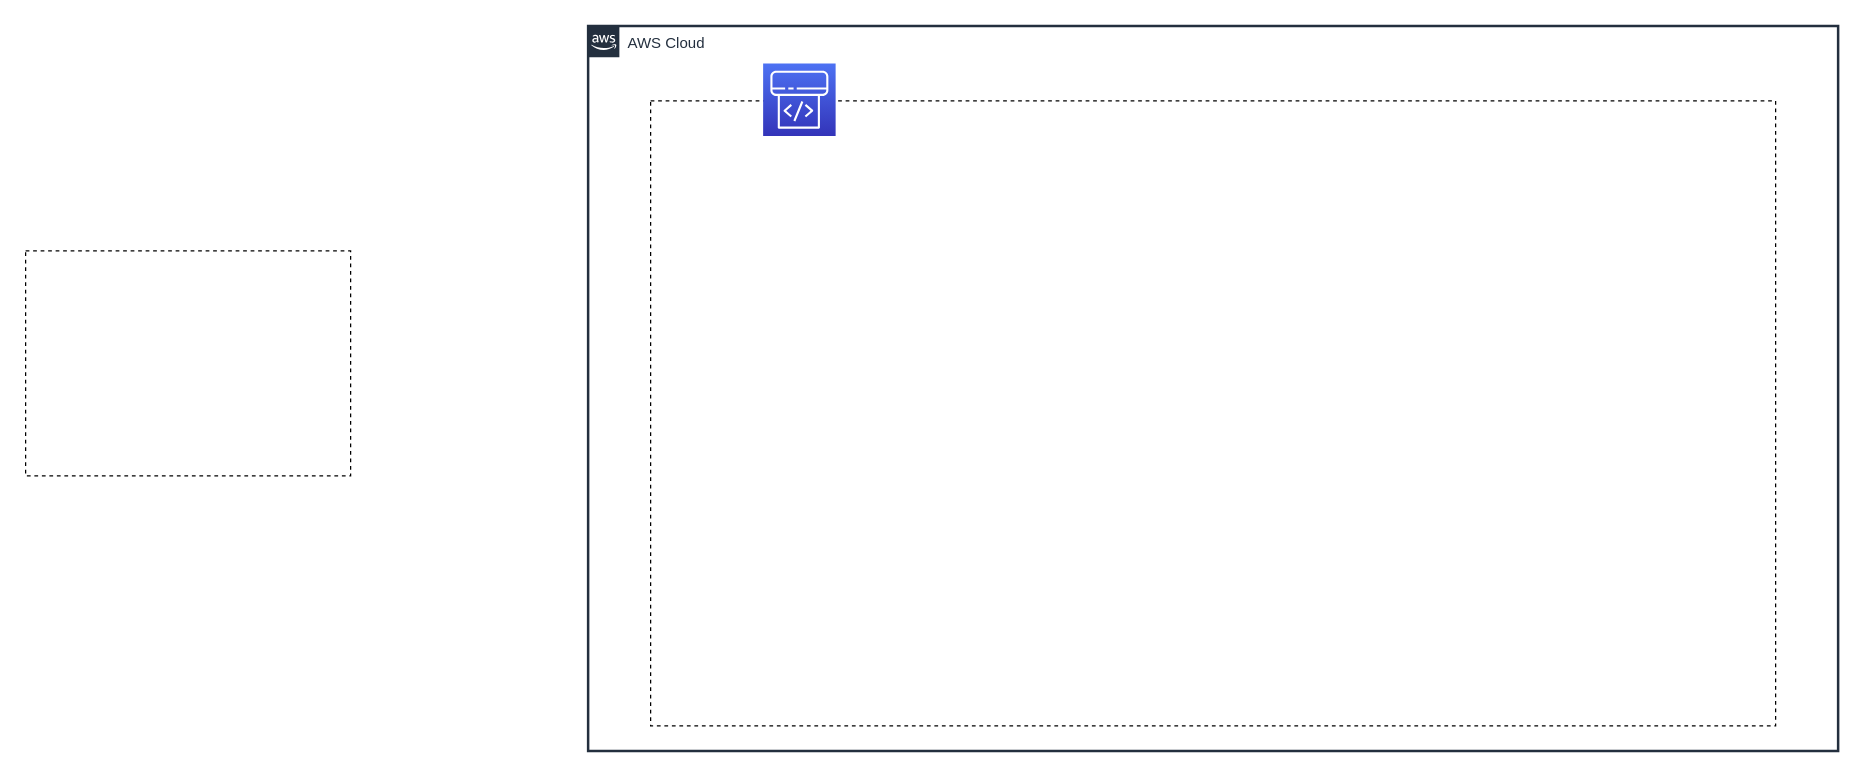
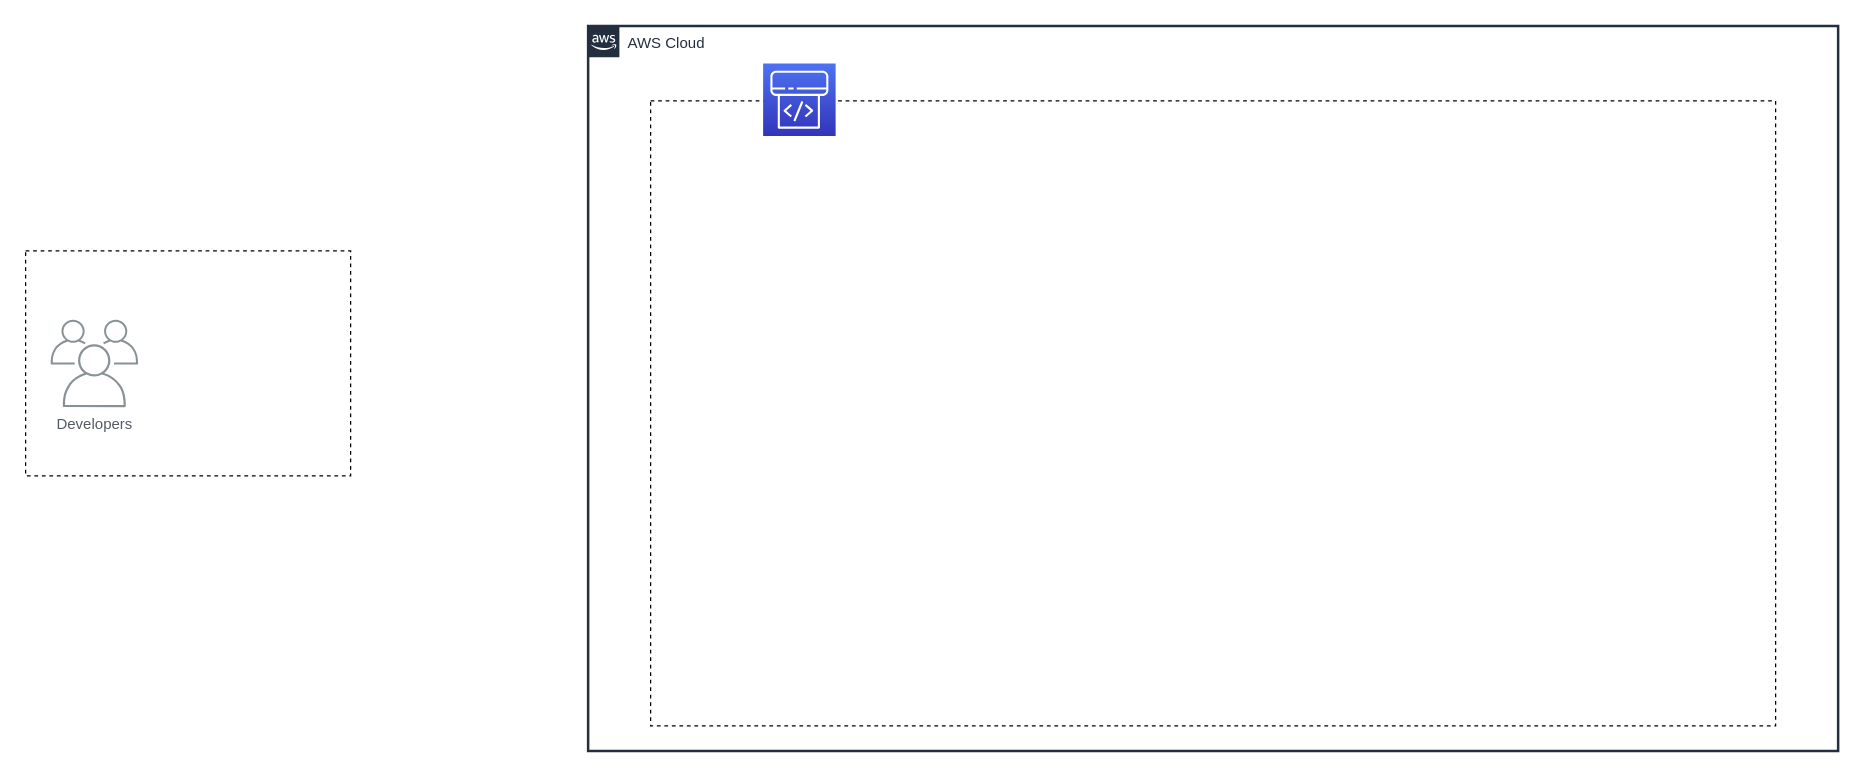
none -> (94, 363)
